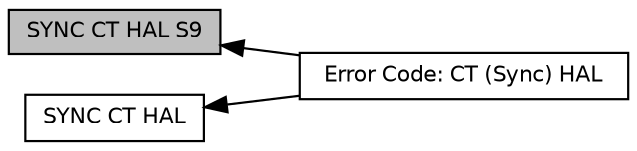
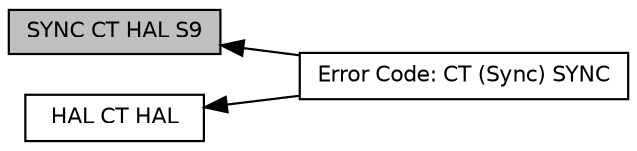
(464, 76) -> (464, 76)
(115, 118) -> (115, 118)
